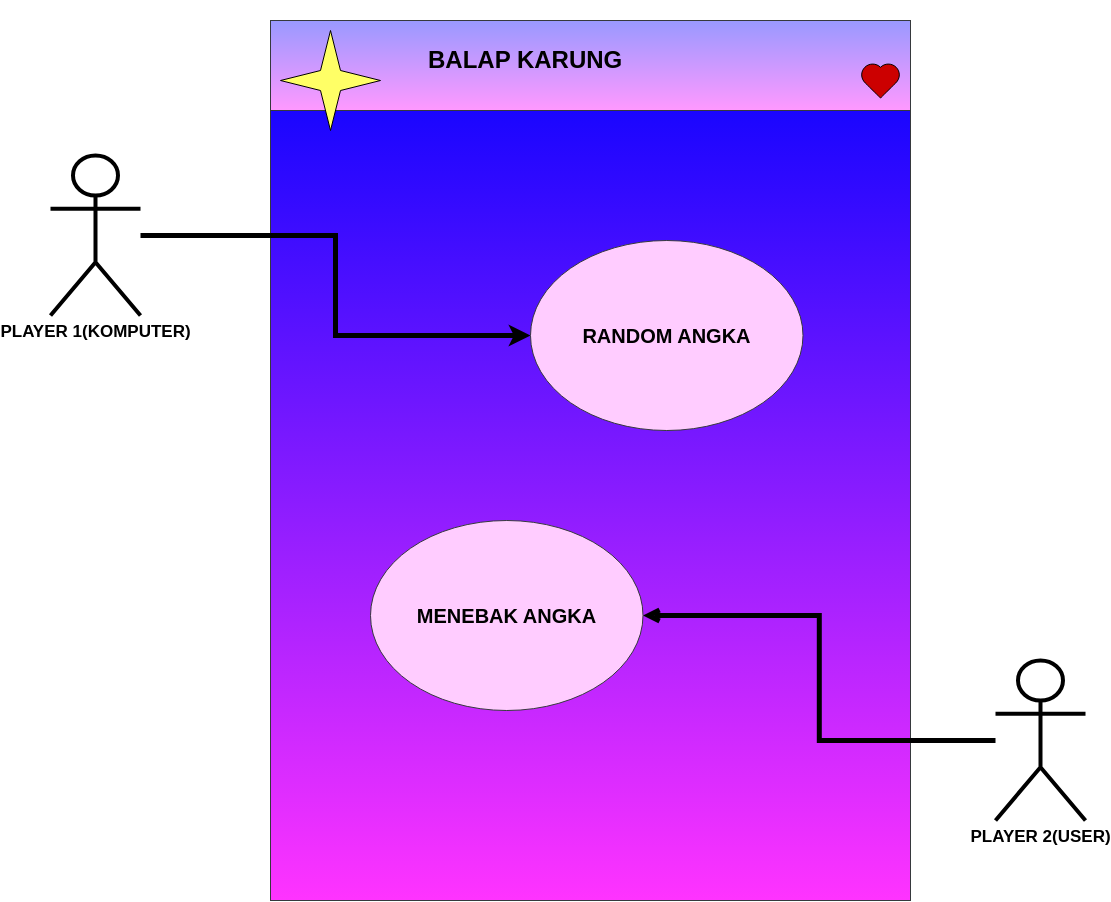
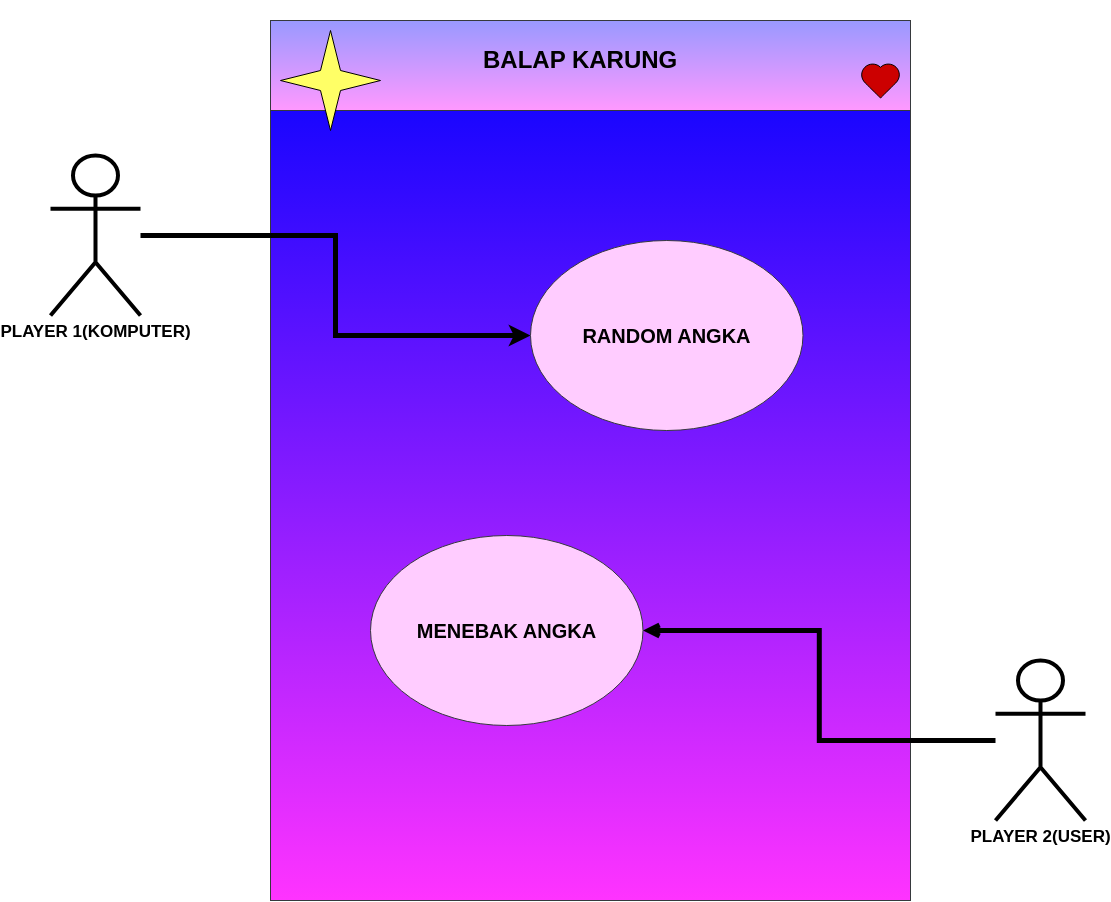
(531, 66) -> (586, 66)
(507, 616) -> (507, 631)
